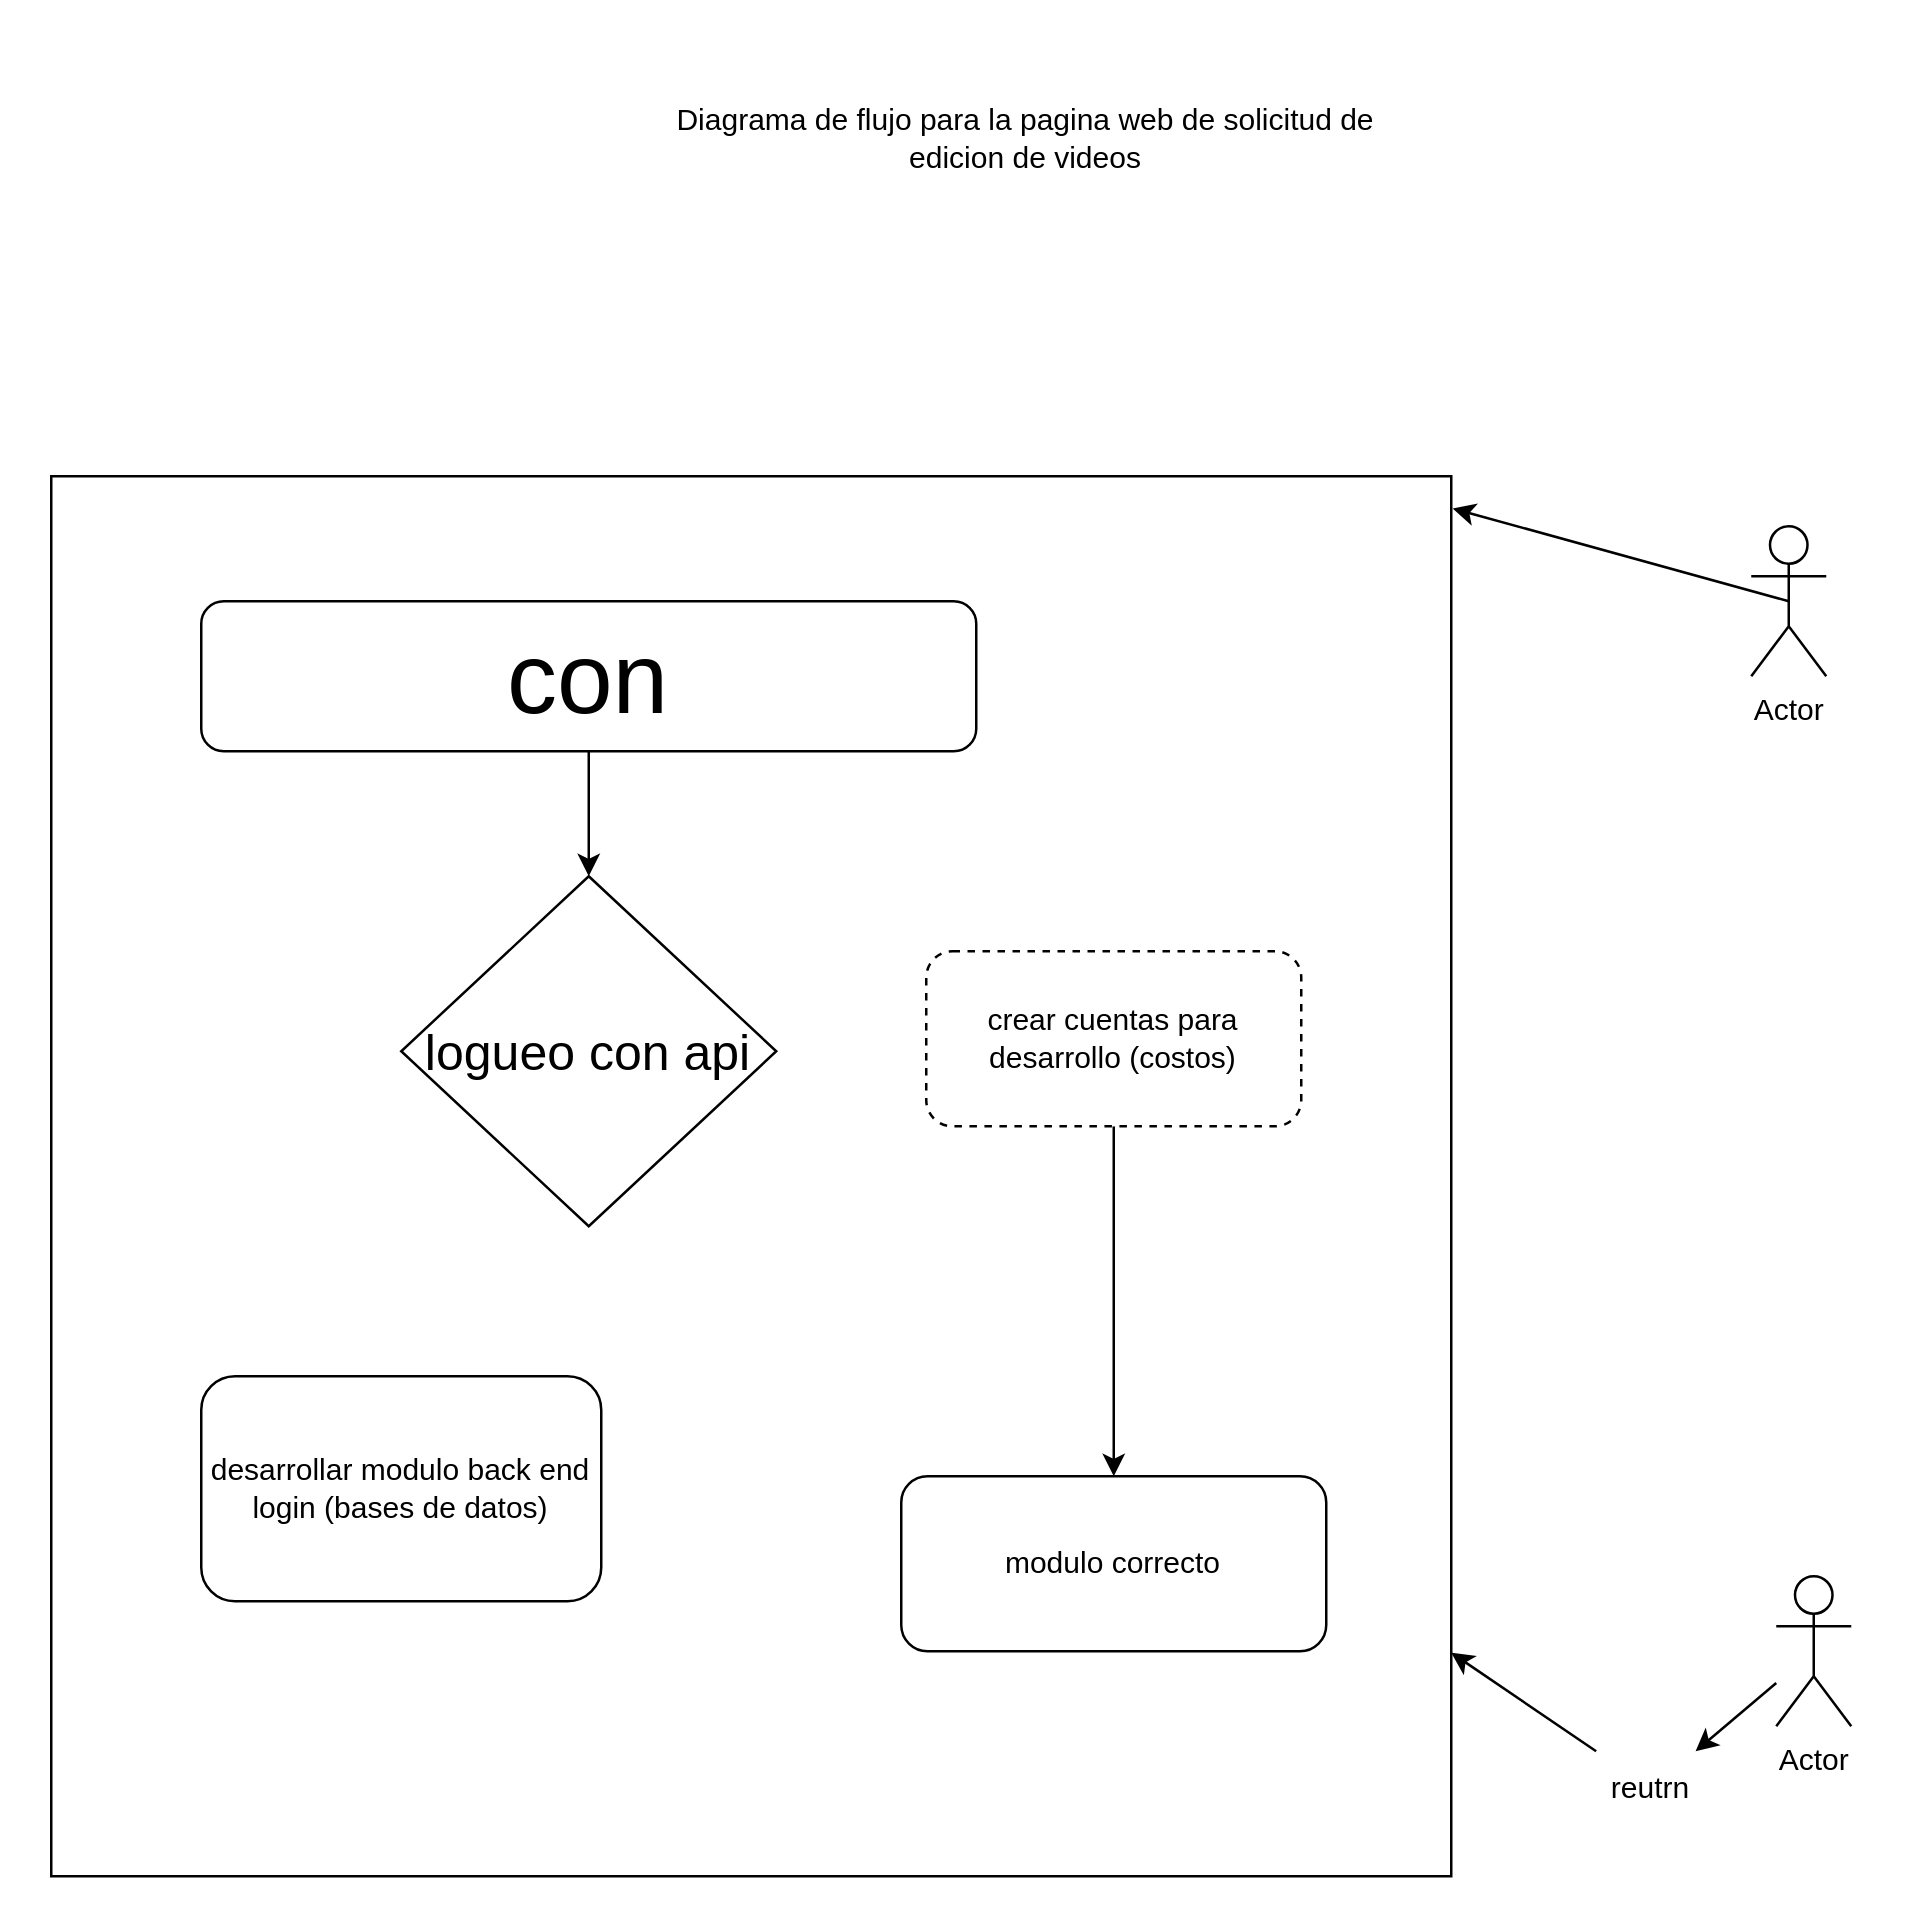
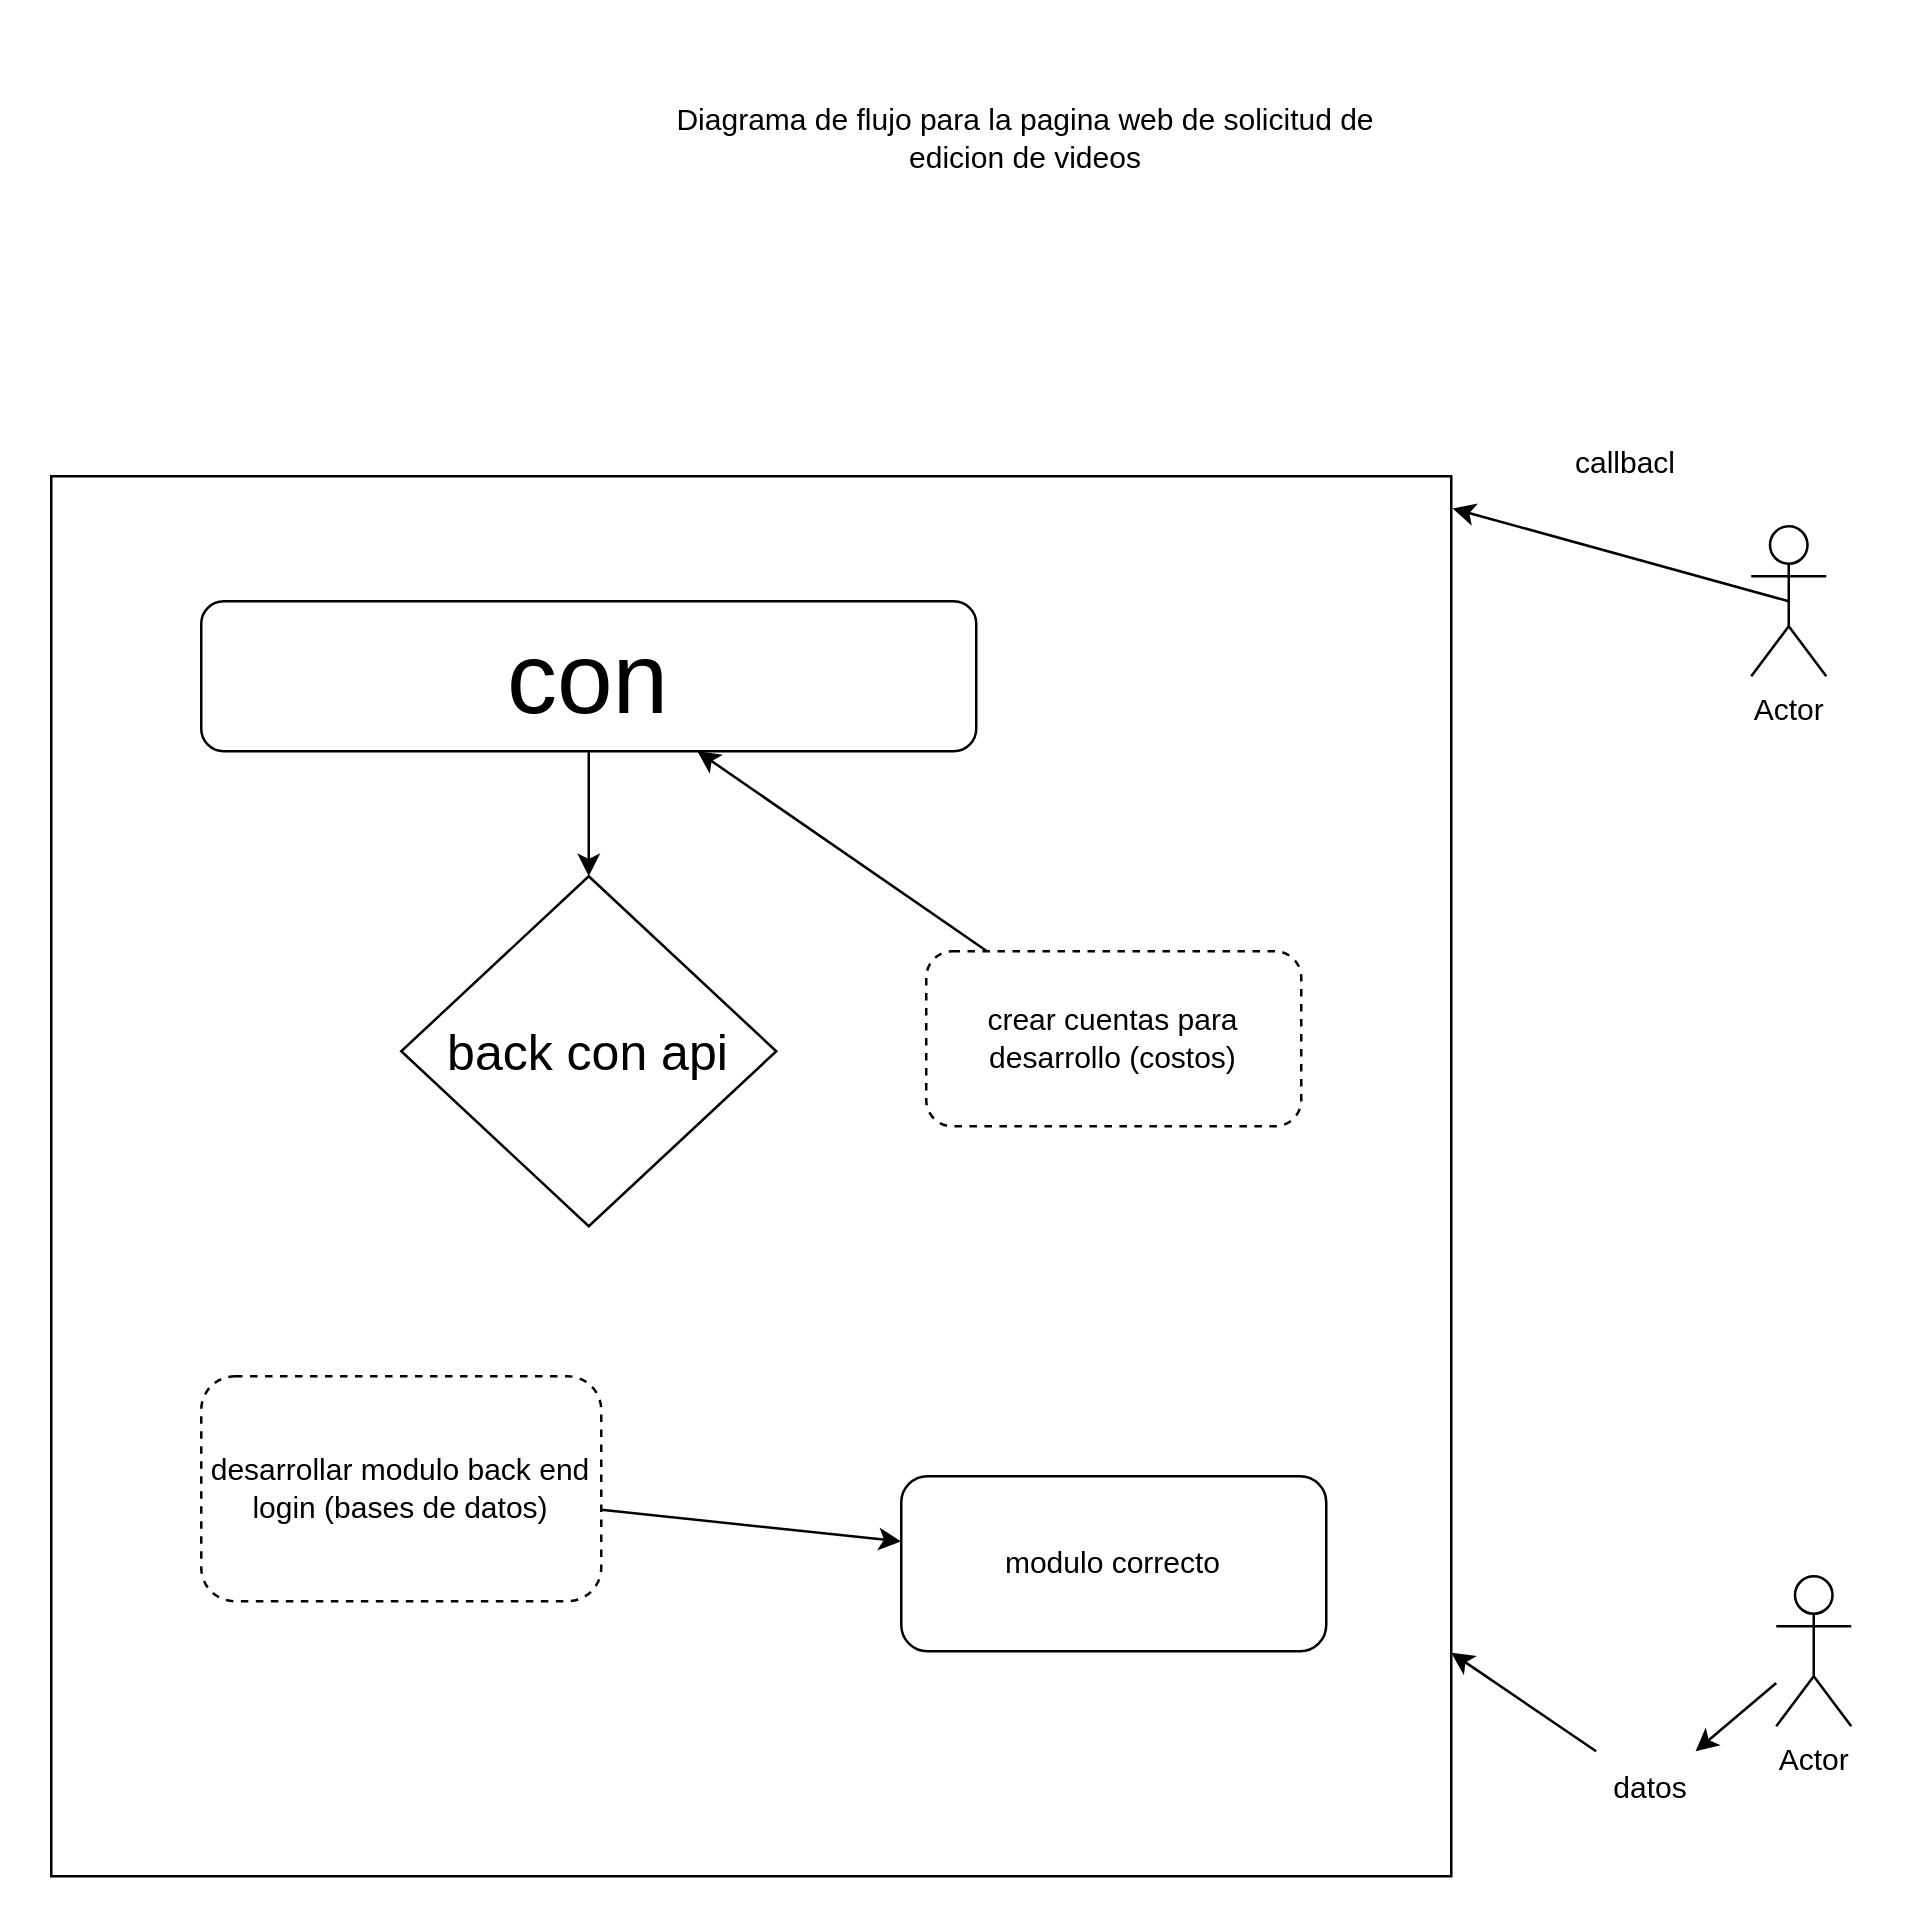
none -> (1626, 464)
(589, 1051) -> (589, 1051)
(1114, 1293) -> (849, 856)
(401, 1489) -> (401, 1489)
none -> (743, 1525)
(1651, 1789) -> (1651, 1789)
